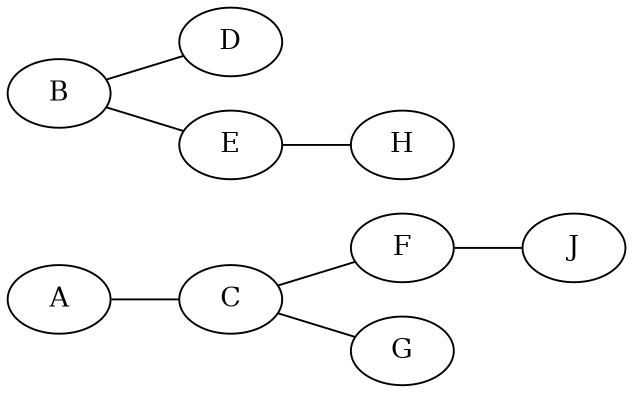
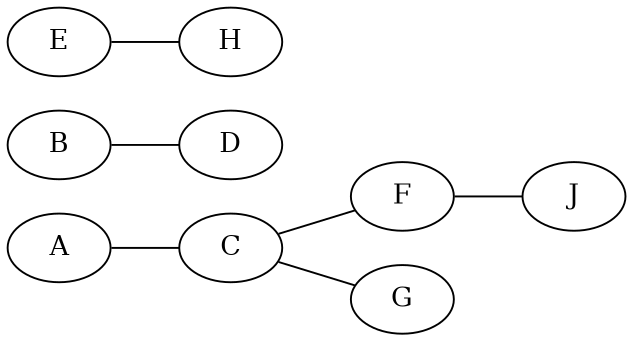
(145, 119) -> none
